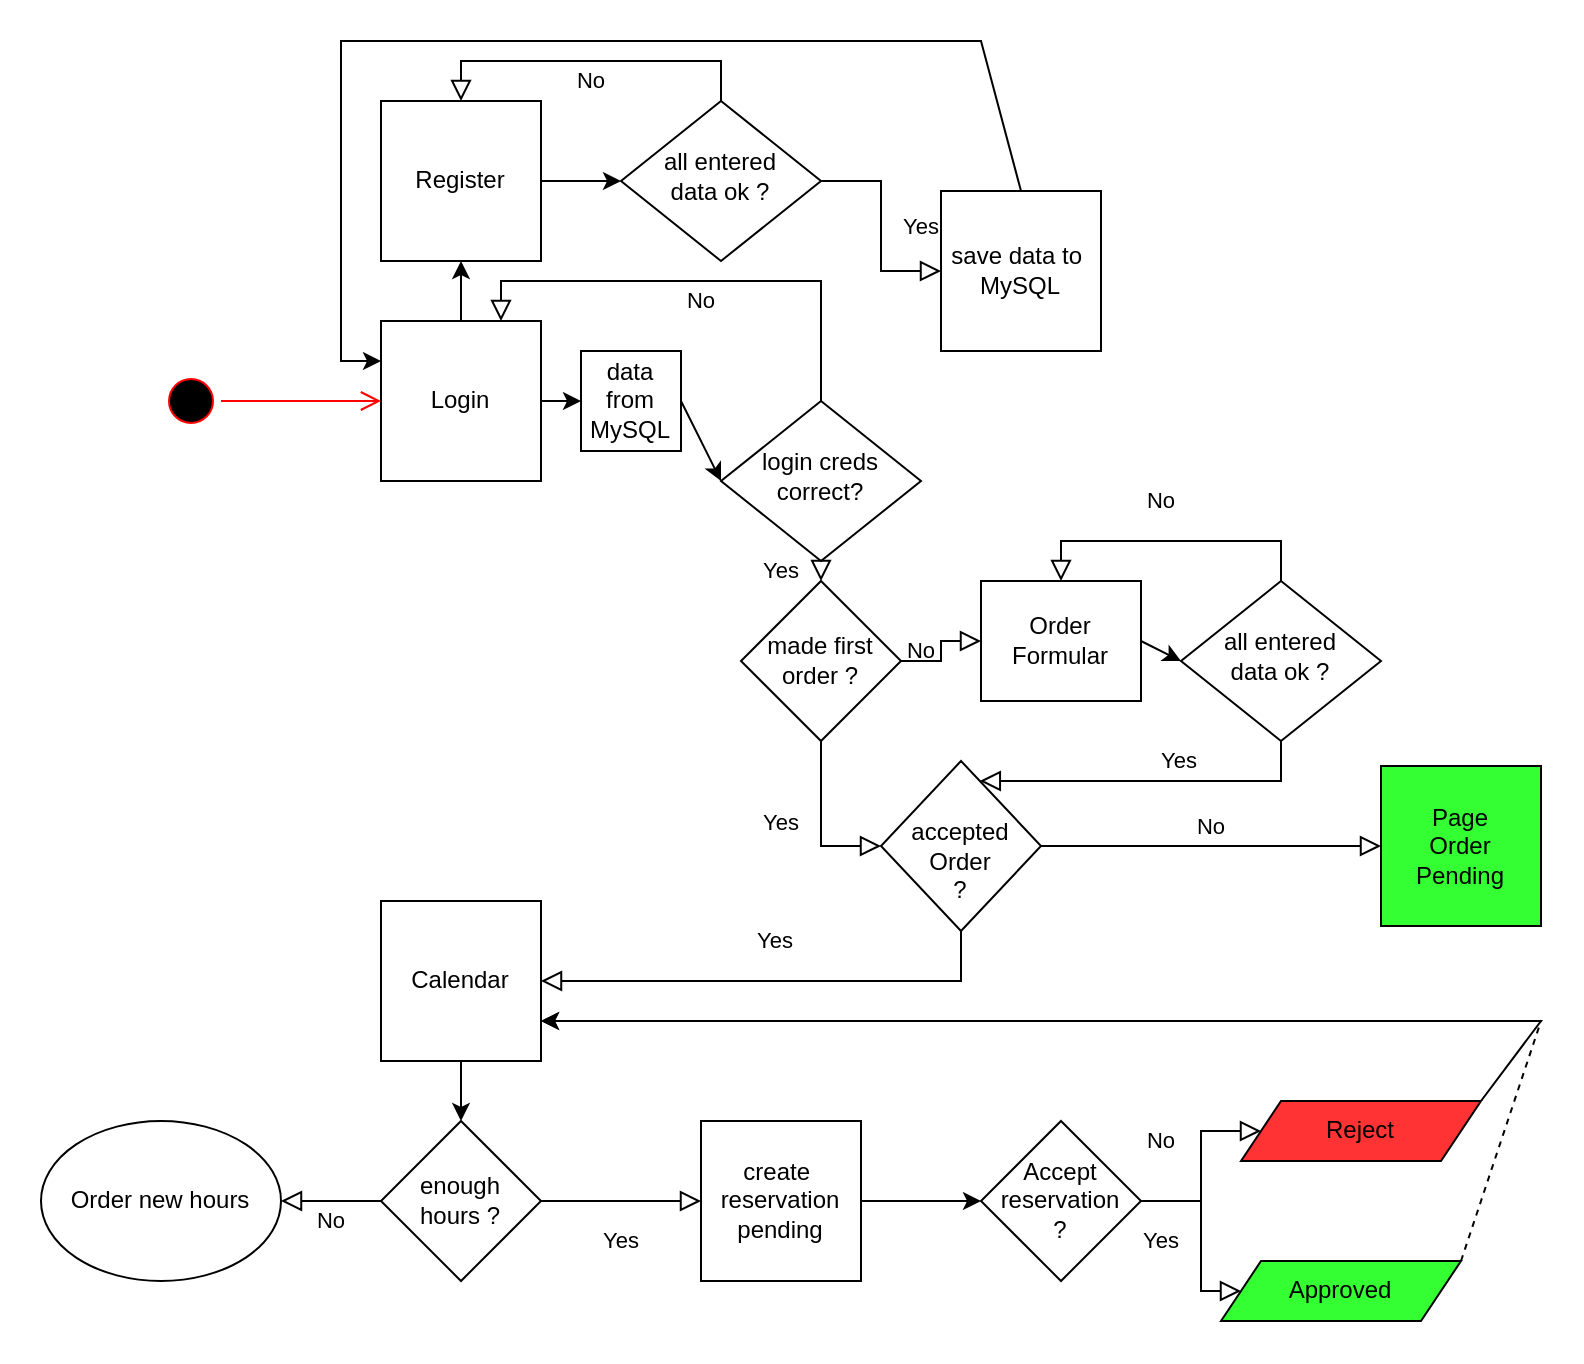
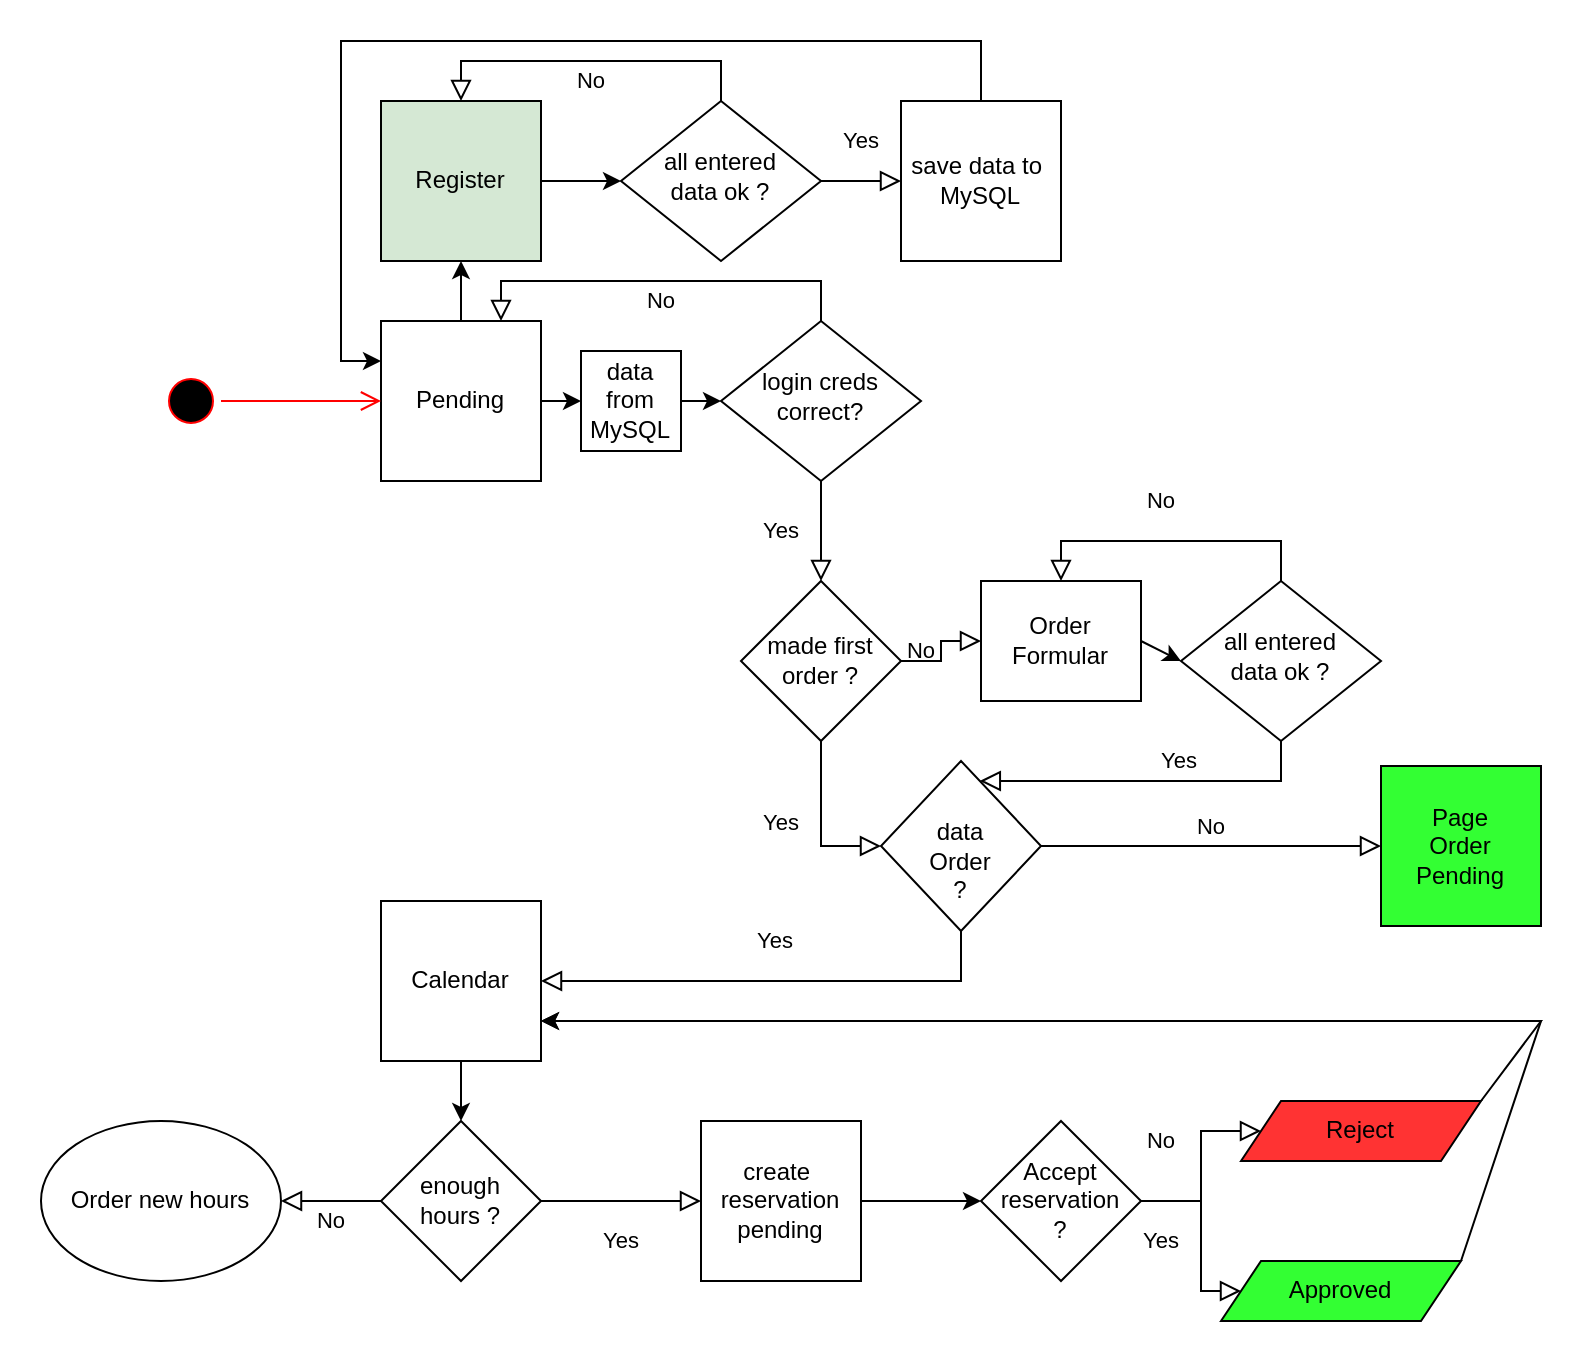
(461, 181) -> (461, 181)
(1021, 271) -> (981, 181)
(461, 401) -> (461, 401)
(821, 481) -> (821, 401)
(961, 847) -> (961, 847)
(1500, 1145) -> (1500, 1145)
